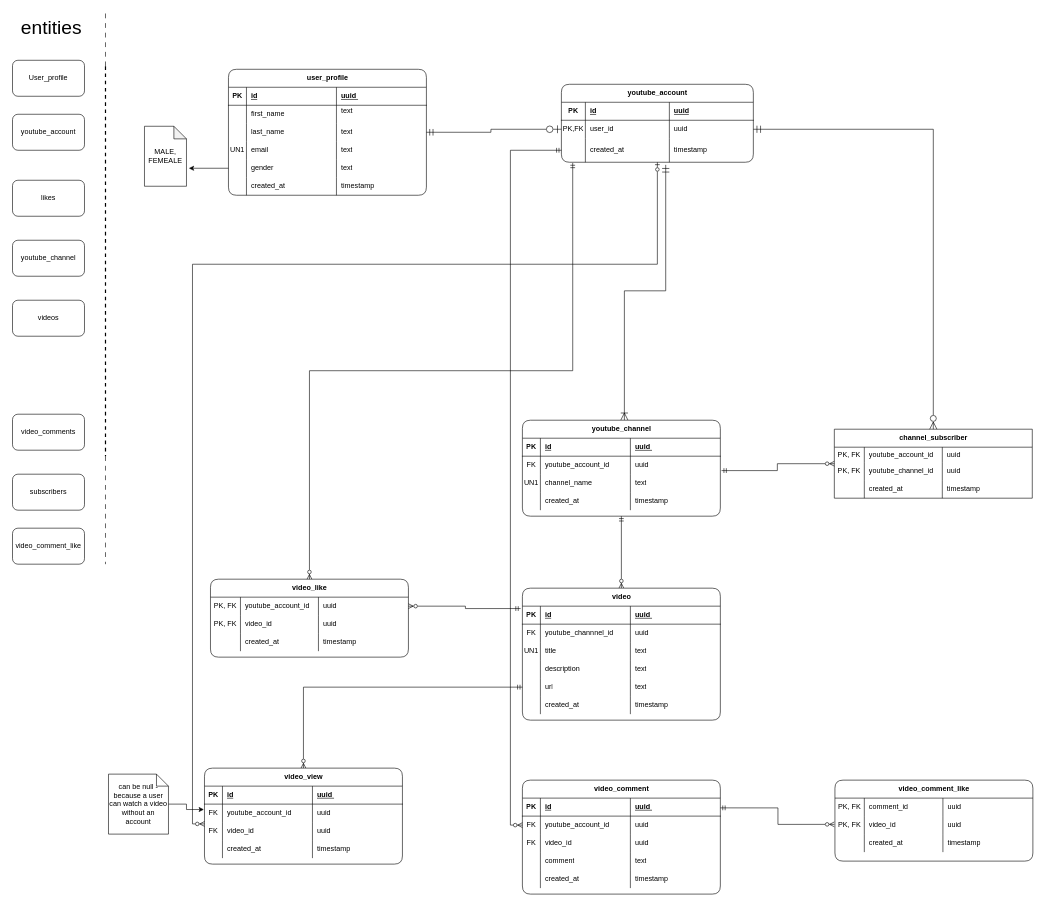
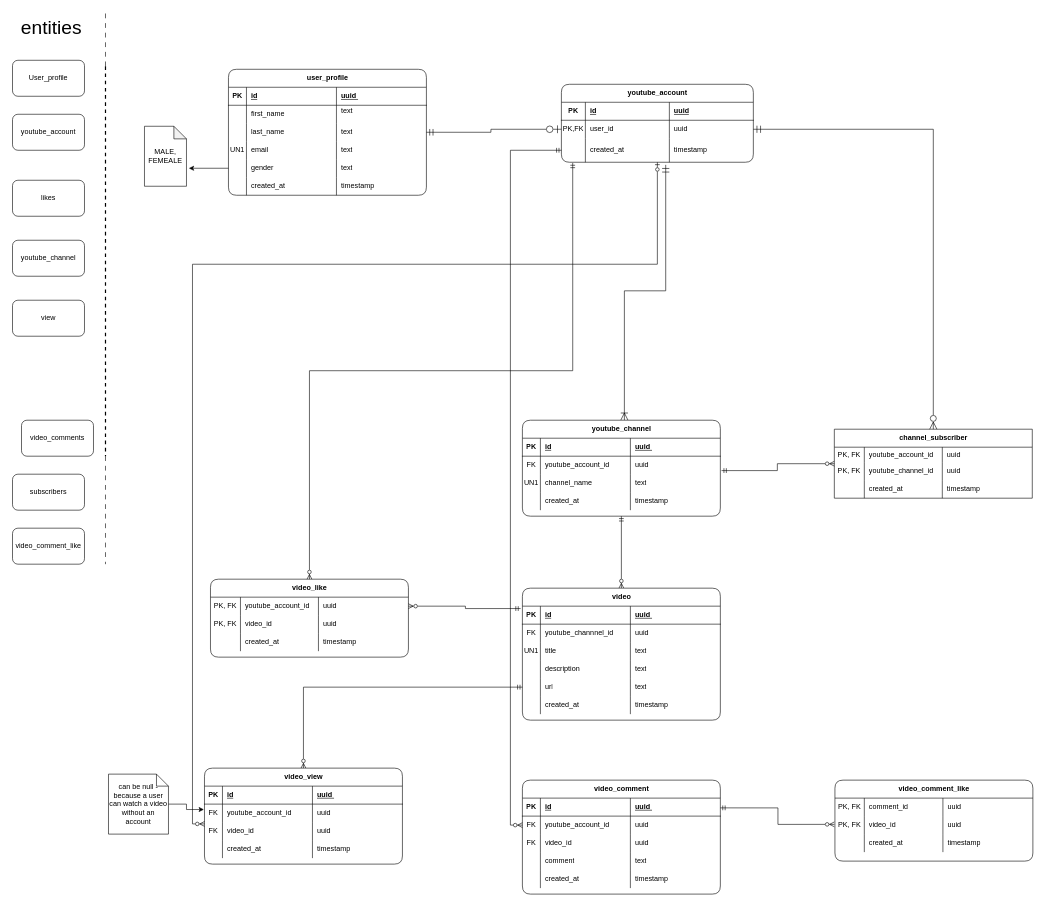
(48, 318) -> (48, 318)
(48, 432) -> (57, 438)
